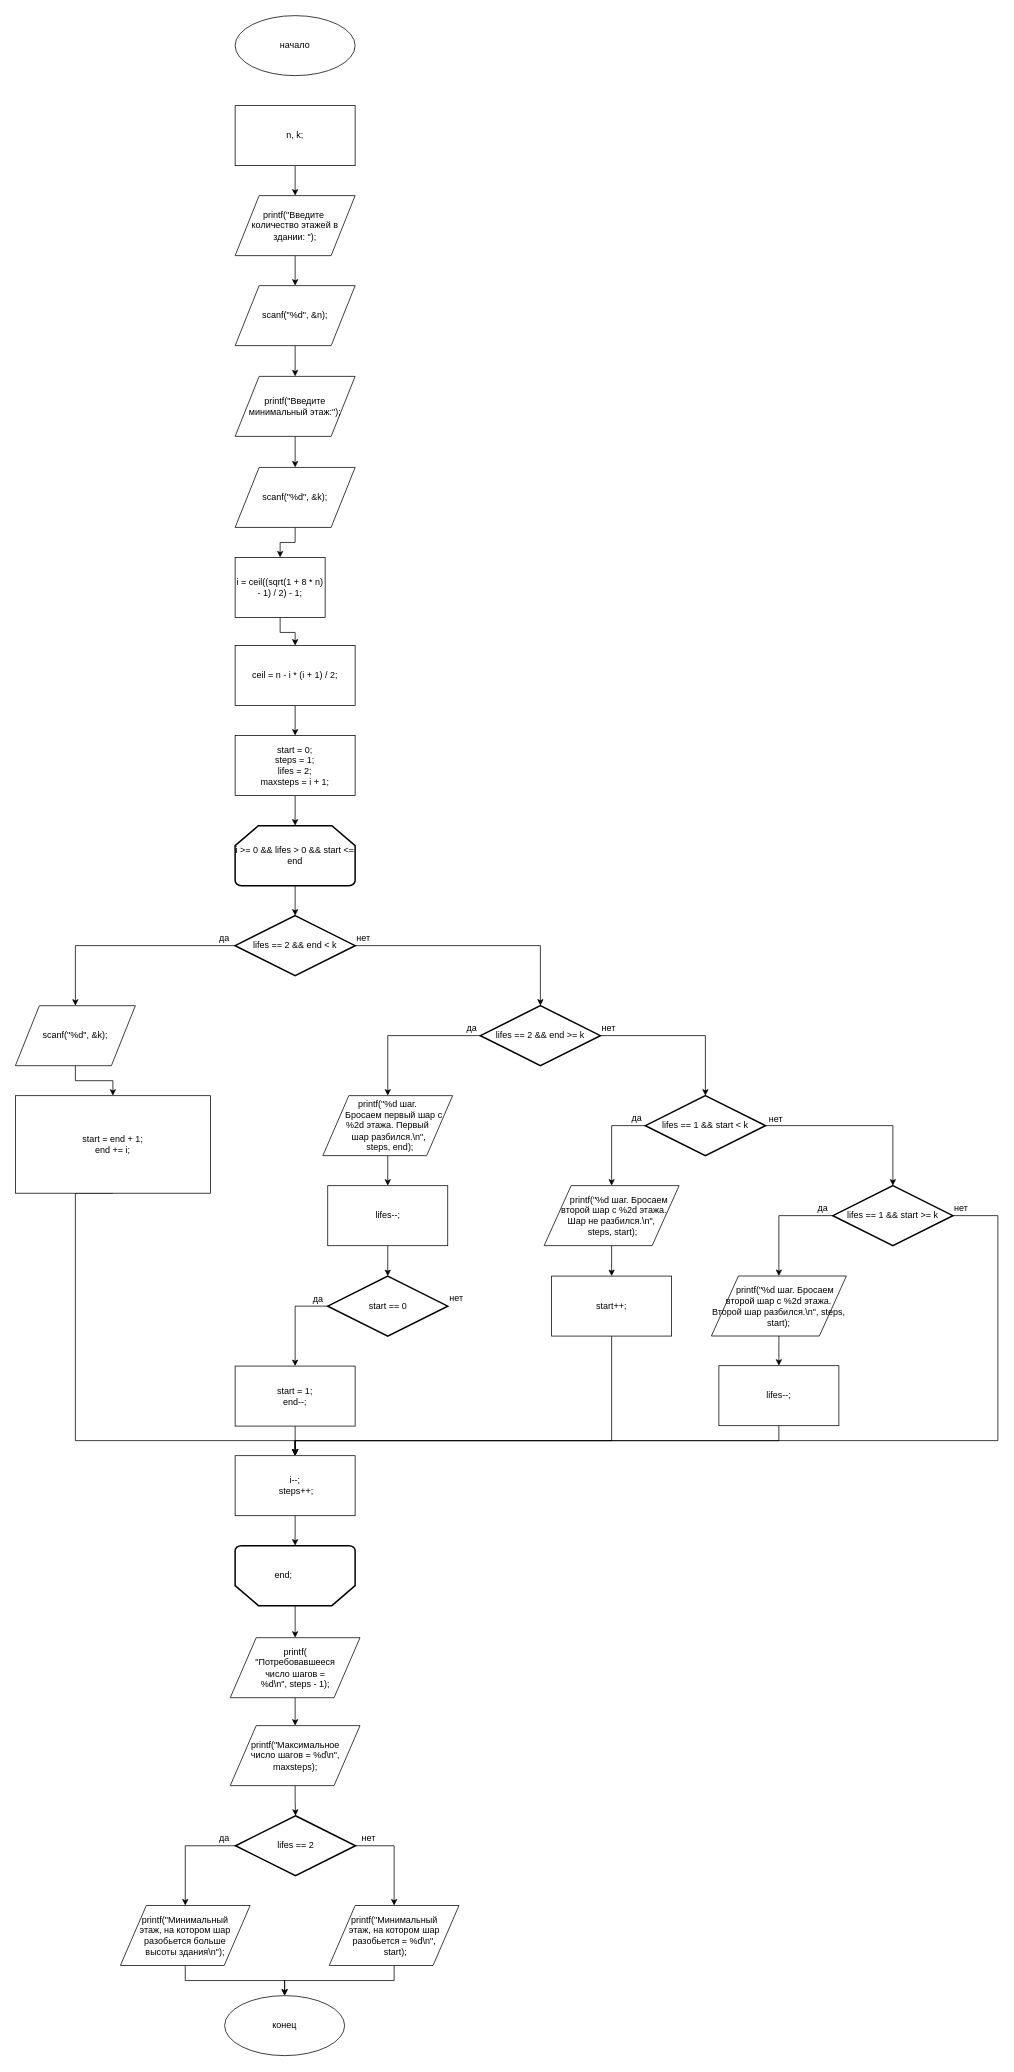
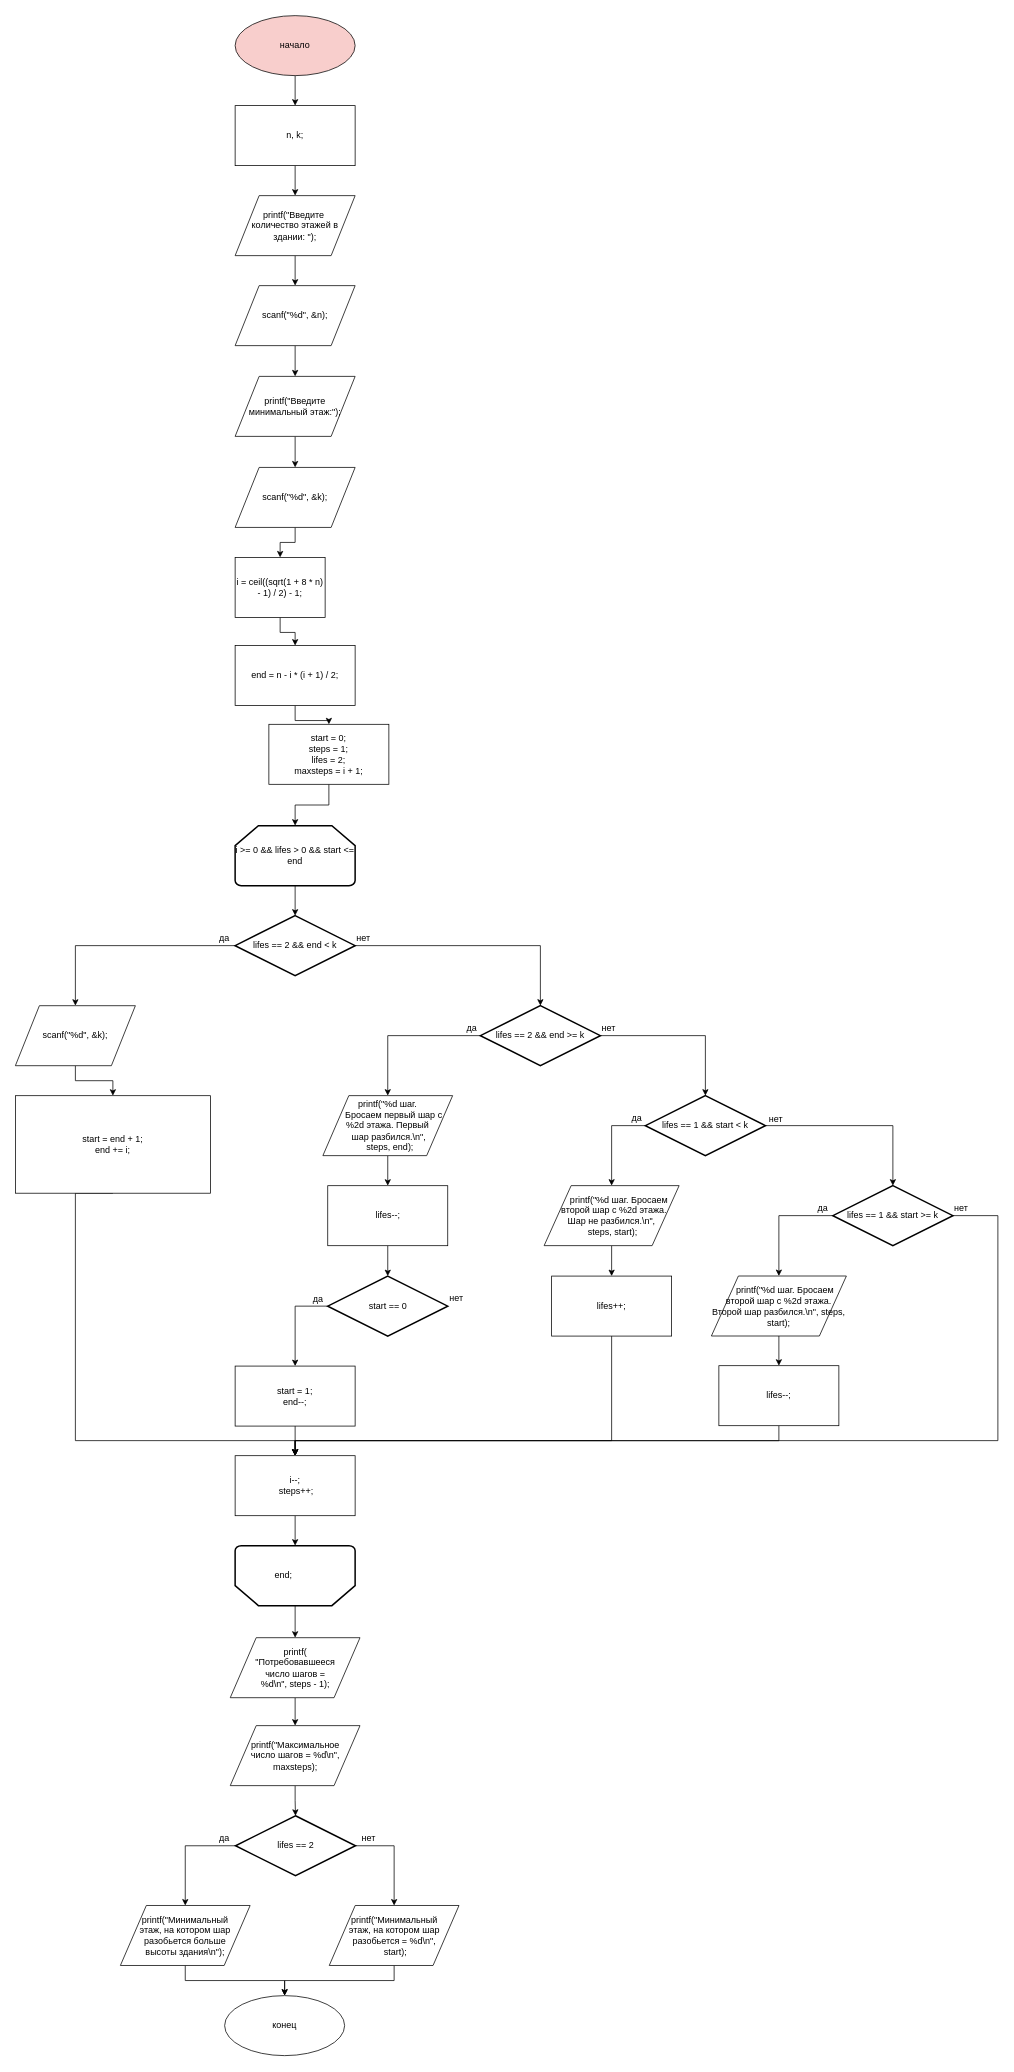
(295, 45) -> (295, 45)
none -> (295, 99)
(295, 675) -> (295, 675)
(295, 765) -> (329, 754)
(612, 1306) -> (612, 1306)
